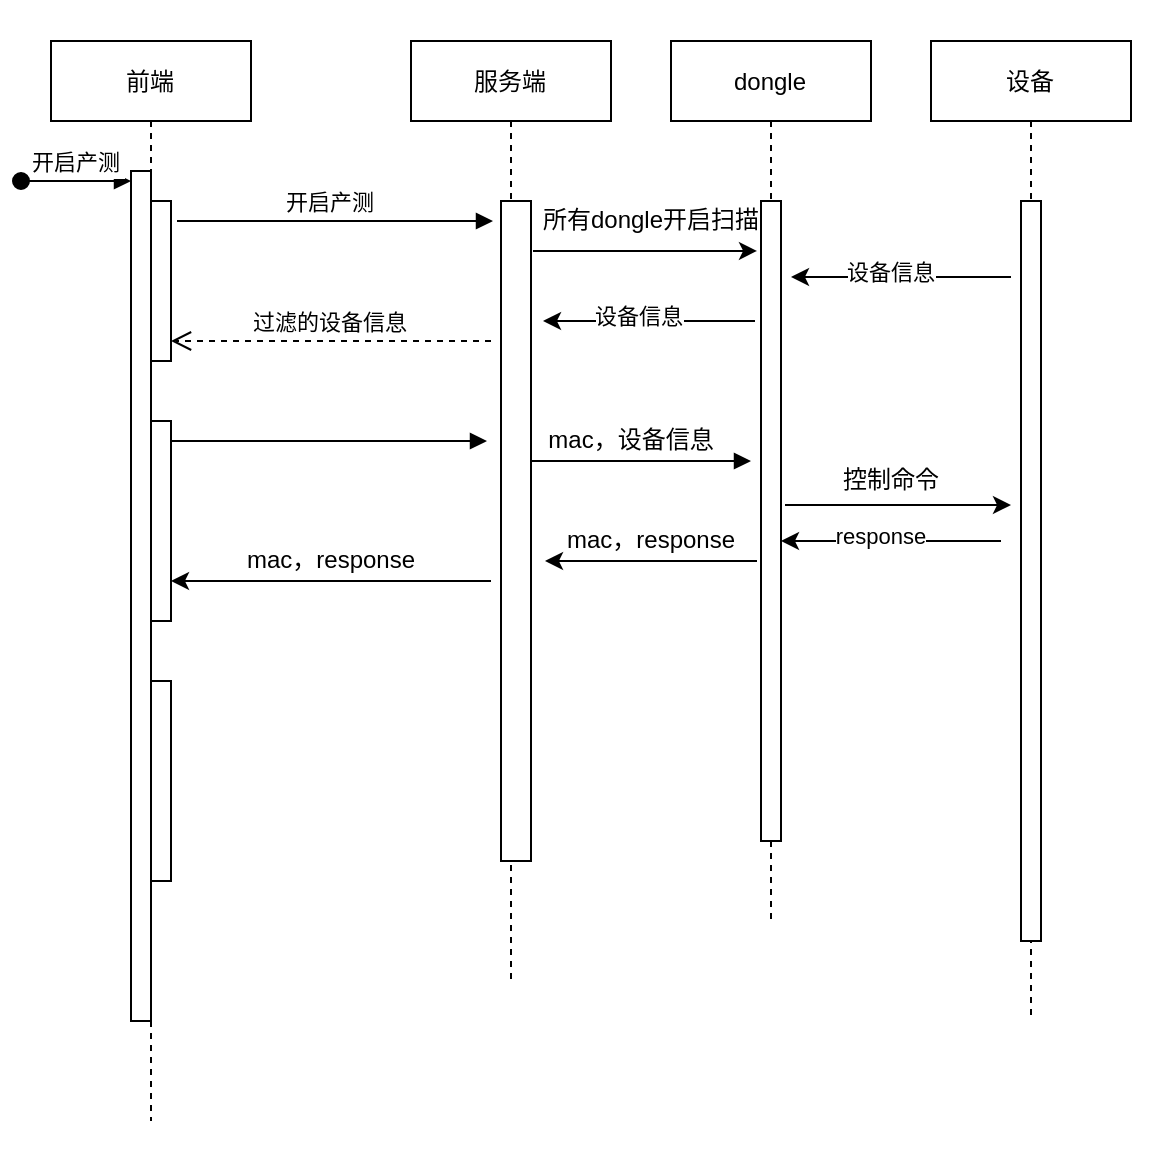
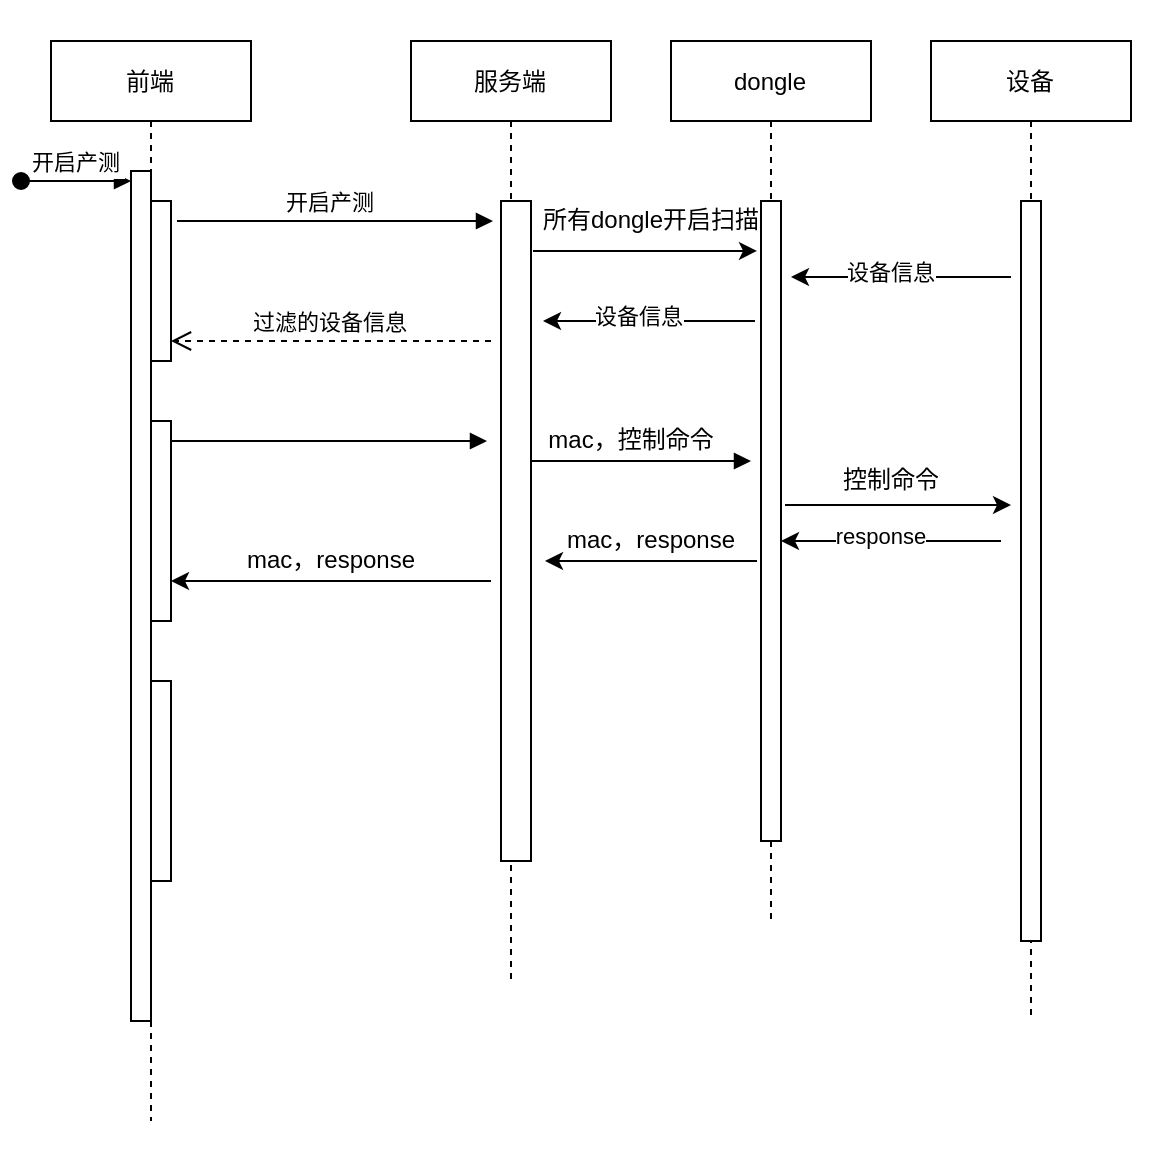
(632, 441) -> (632, 441)
